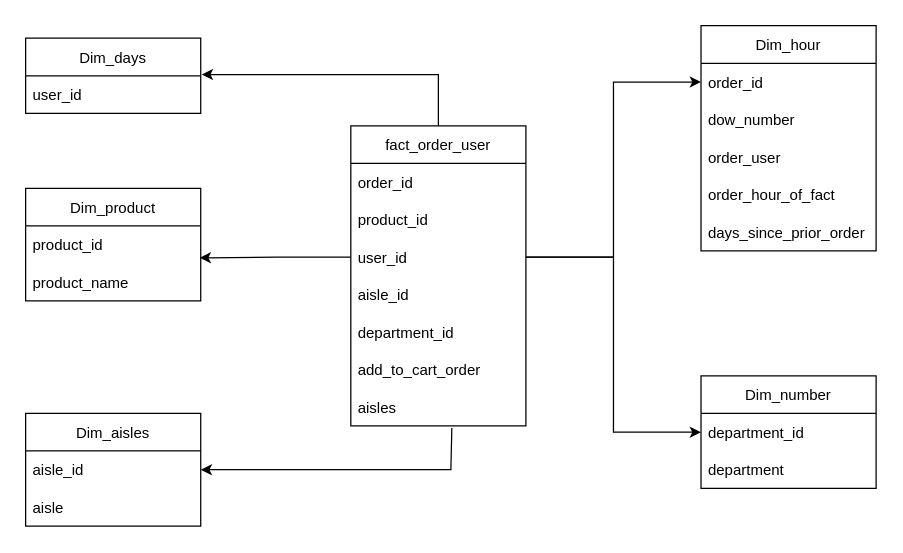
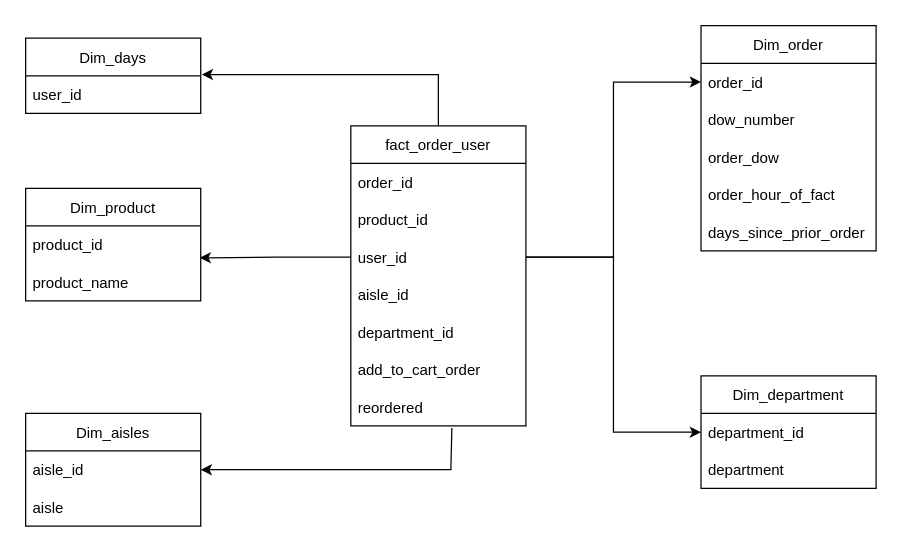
(788, 45) -> (788, 45)
(750, 158) -> (745, 158)
(788, 395) -> (788, 395)
(379, 408) -> (395, 408)
